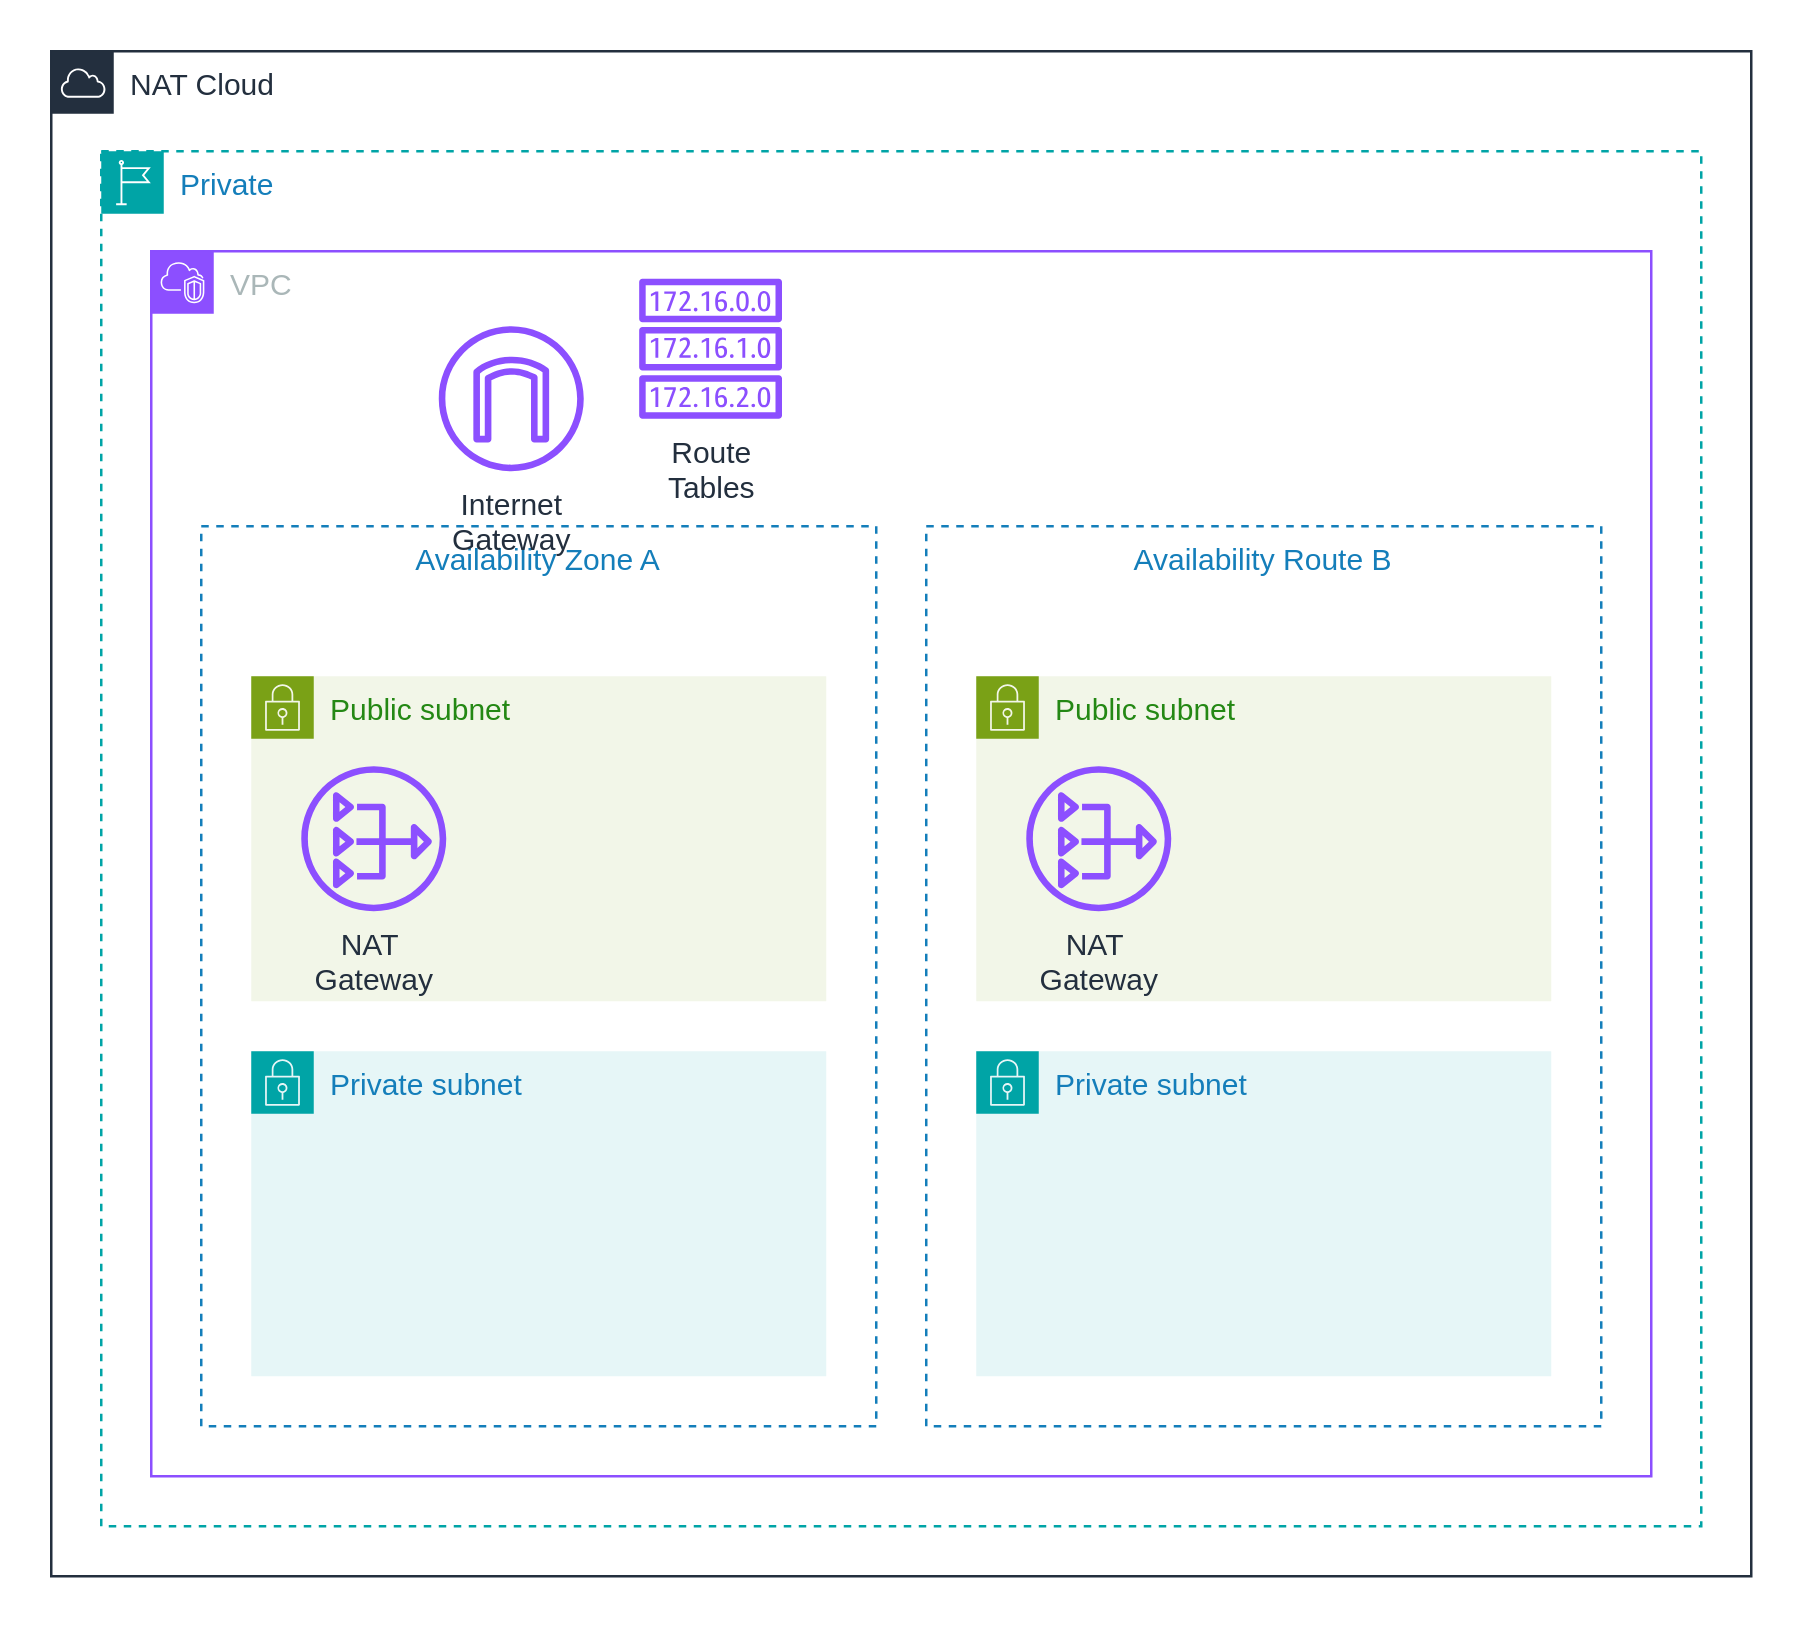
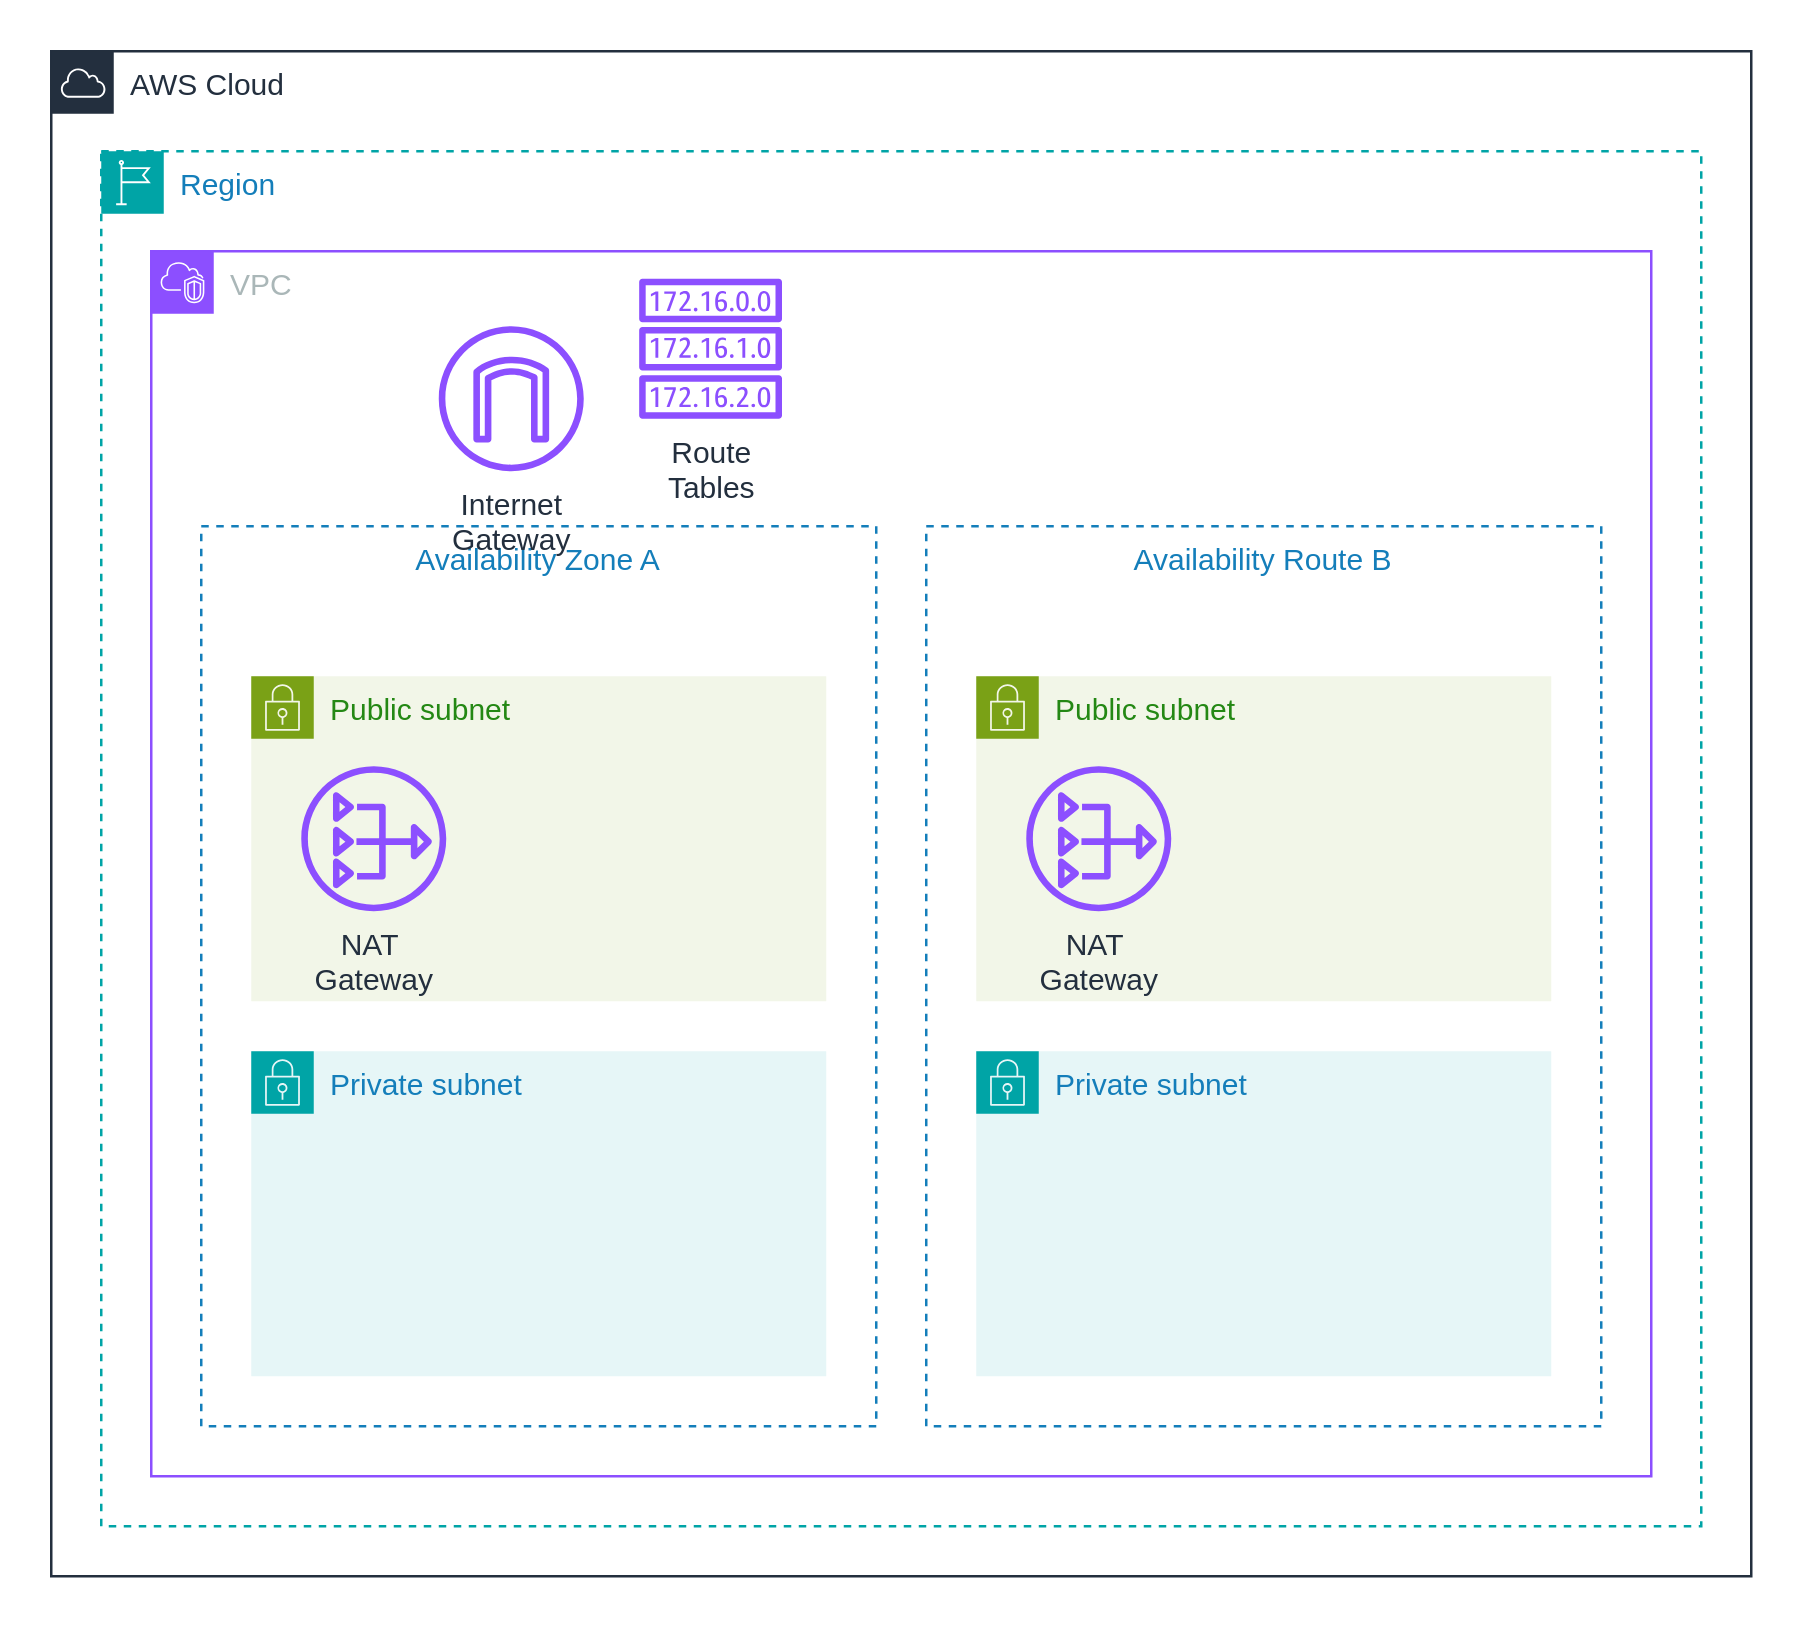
(199, 87) -> (199, 87)
(236, 187) -> (228, 187)
